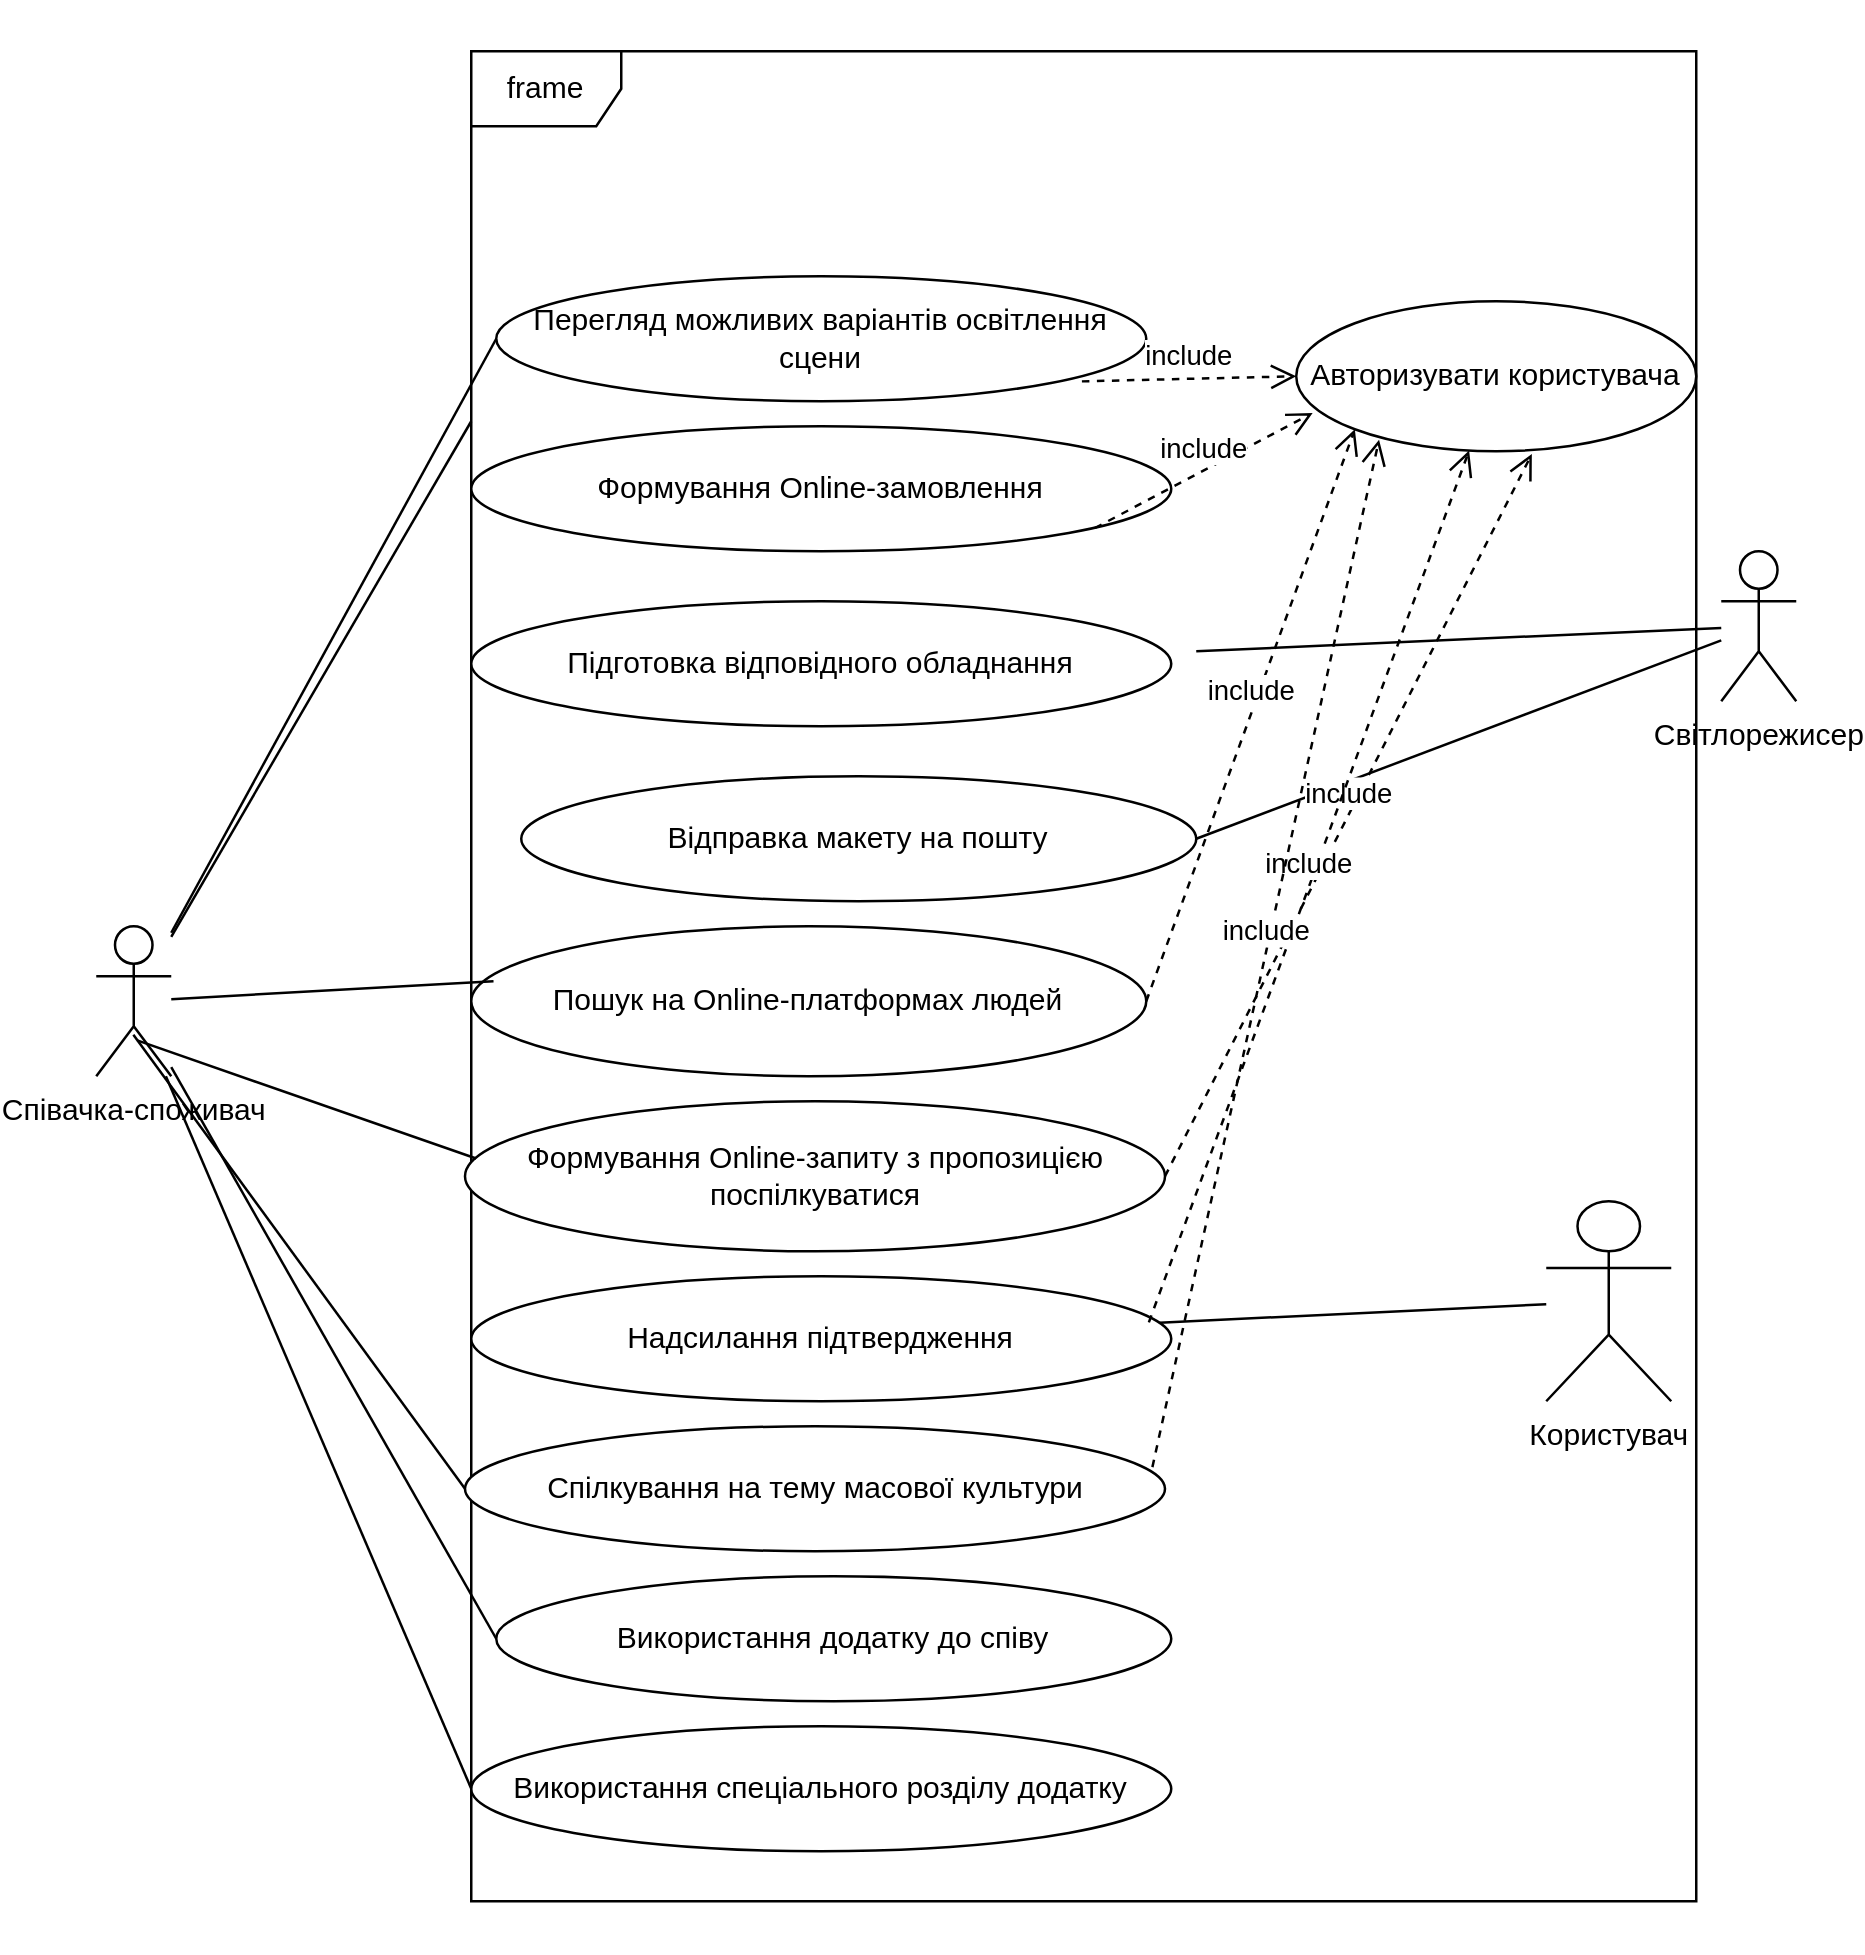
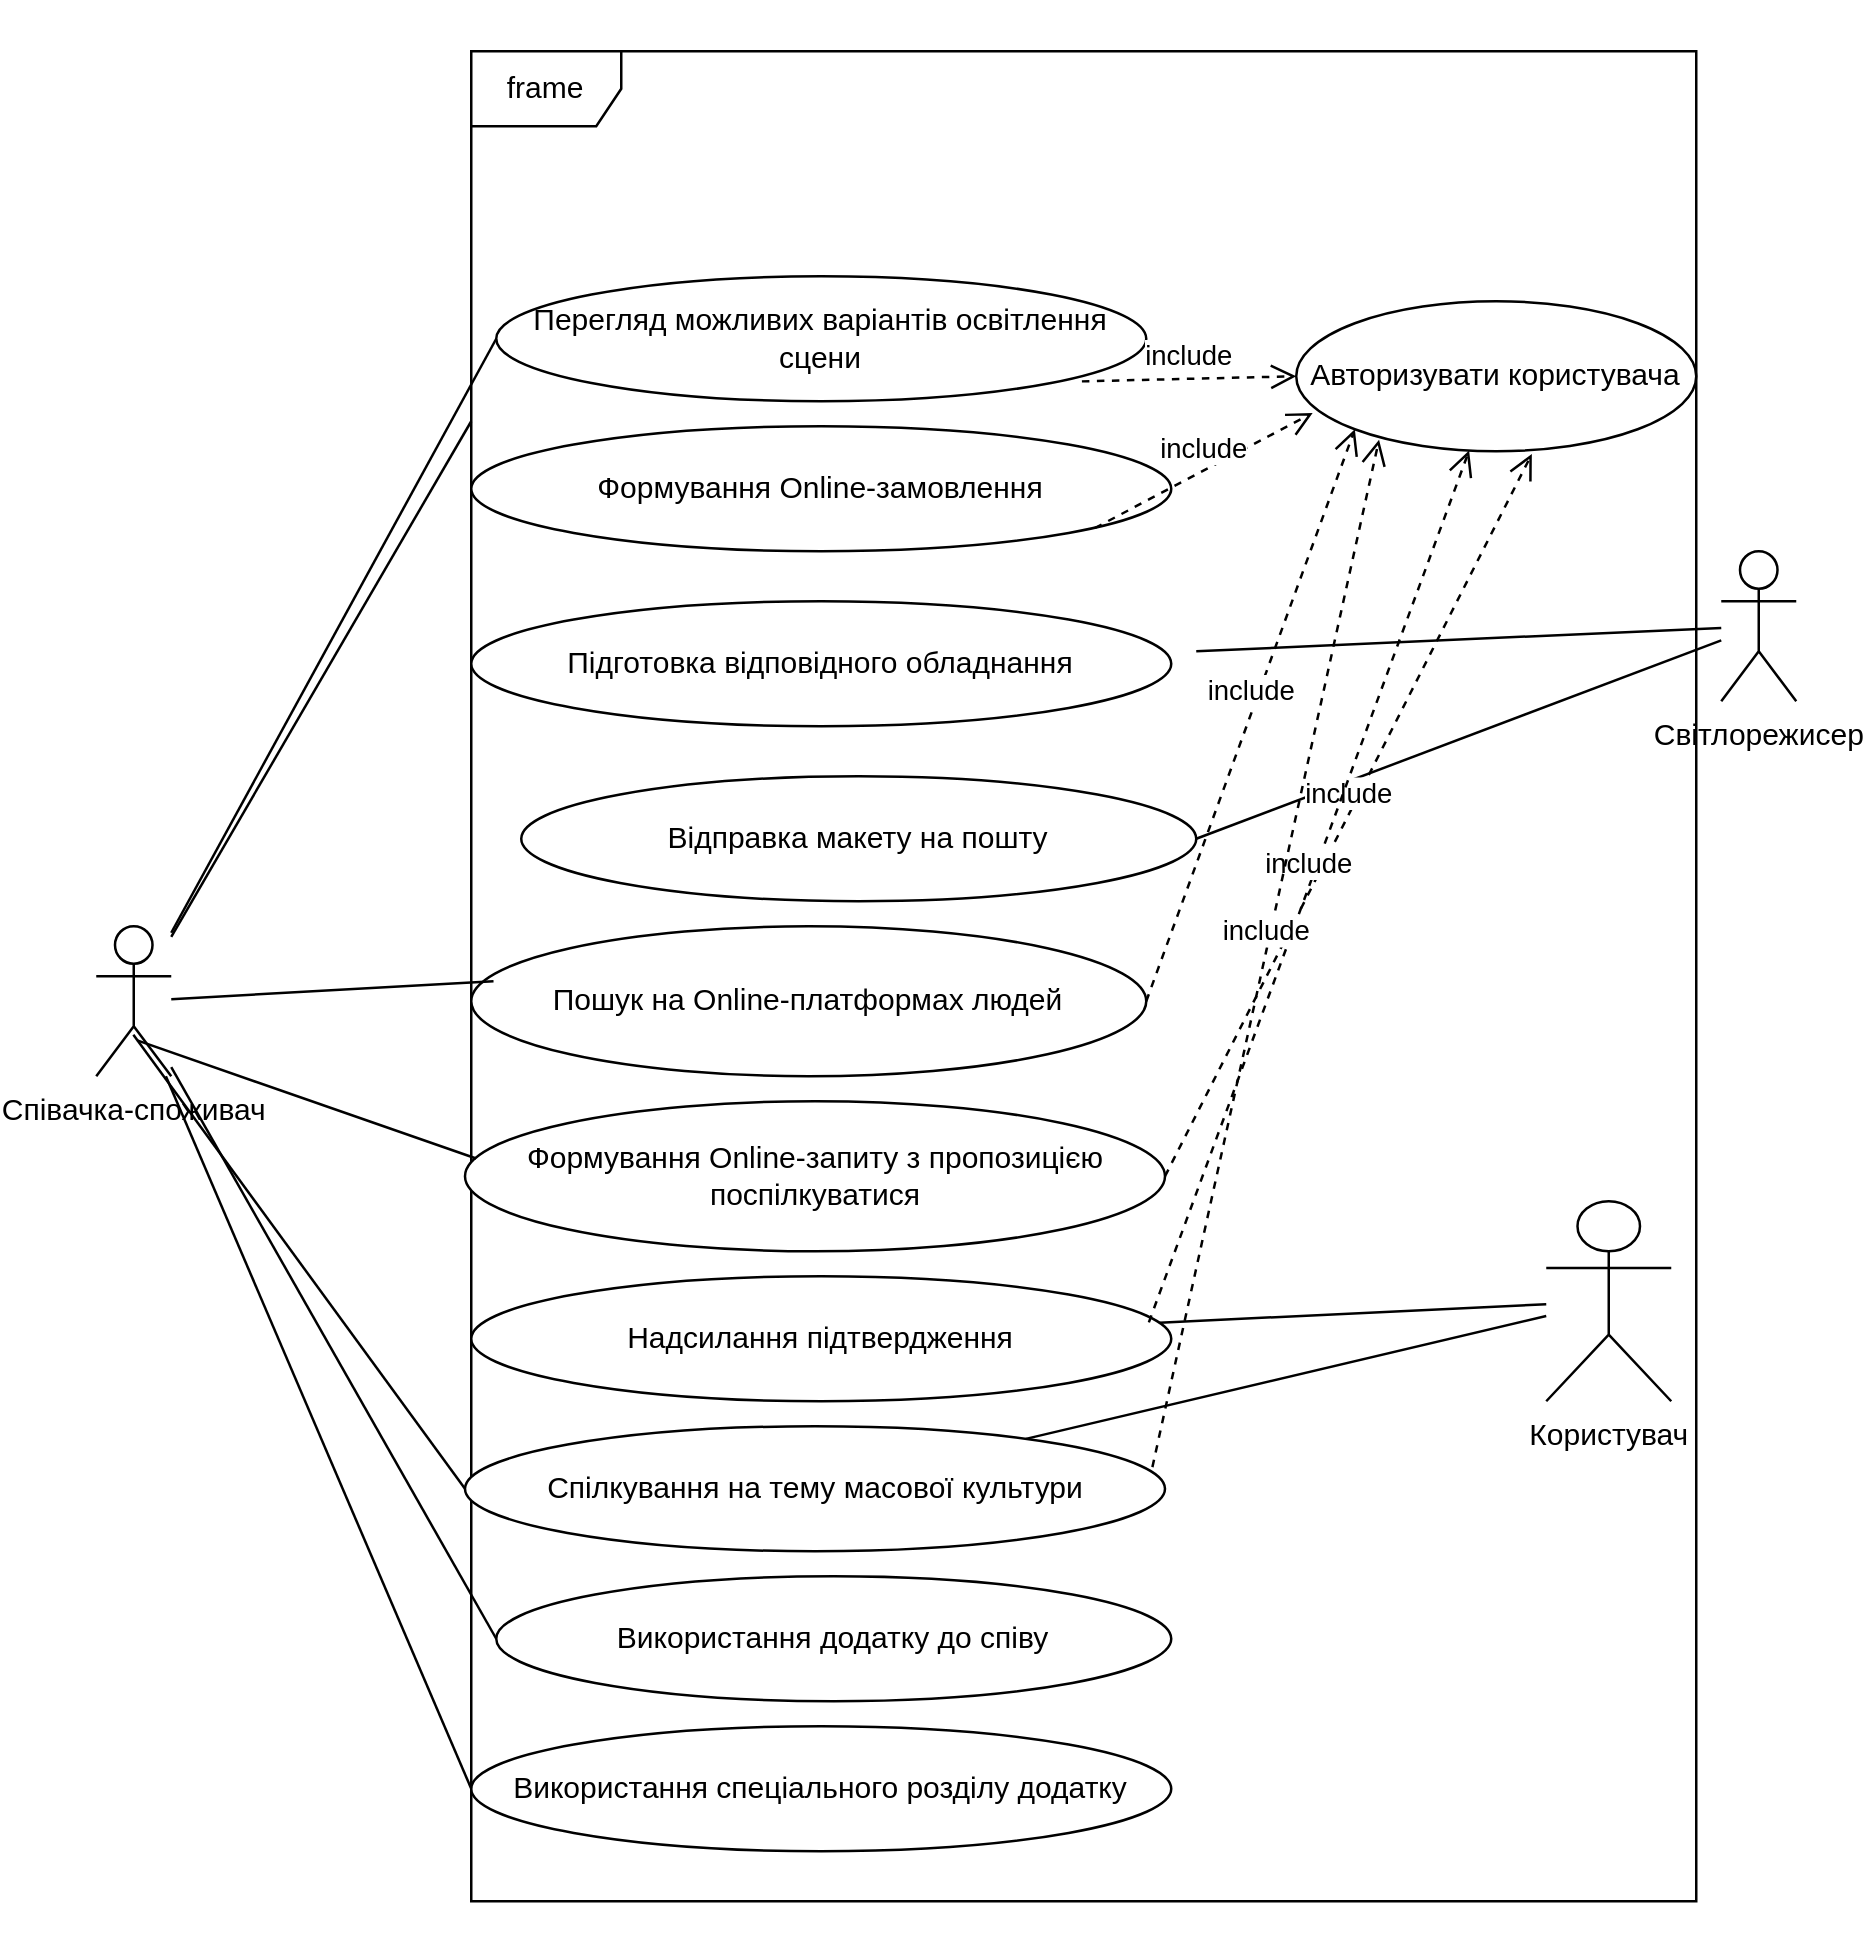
none -> (1358, 1360)
